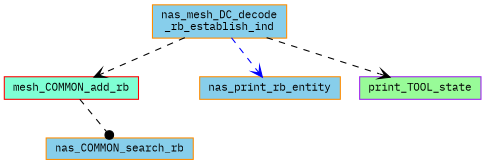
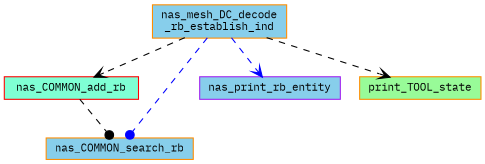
none -> (170, 85)
(71, 88) -> (71, 88)
(270, 88) -> (270, 88)
(420, 88) -> (420, 88)
